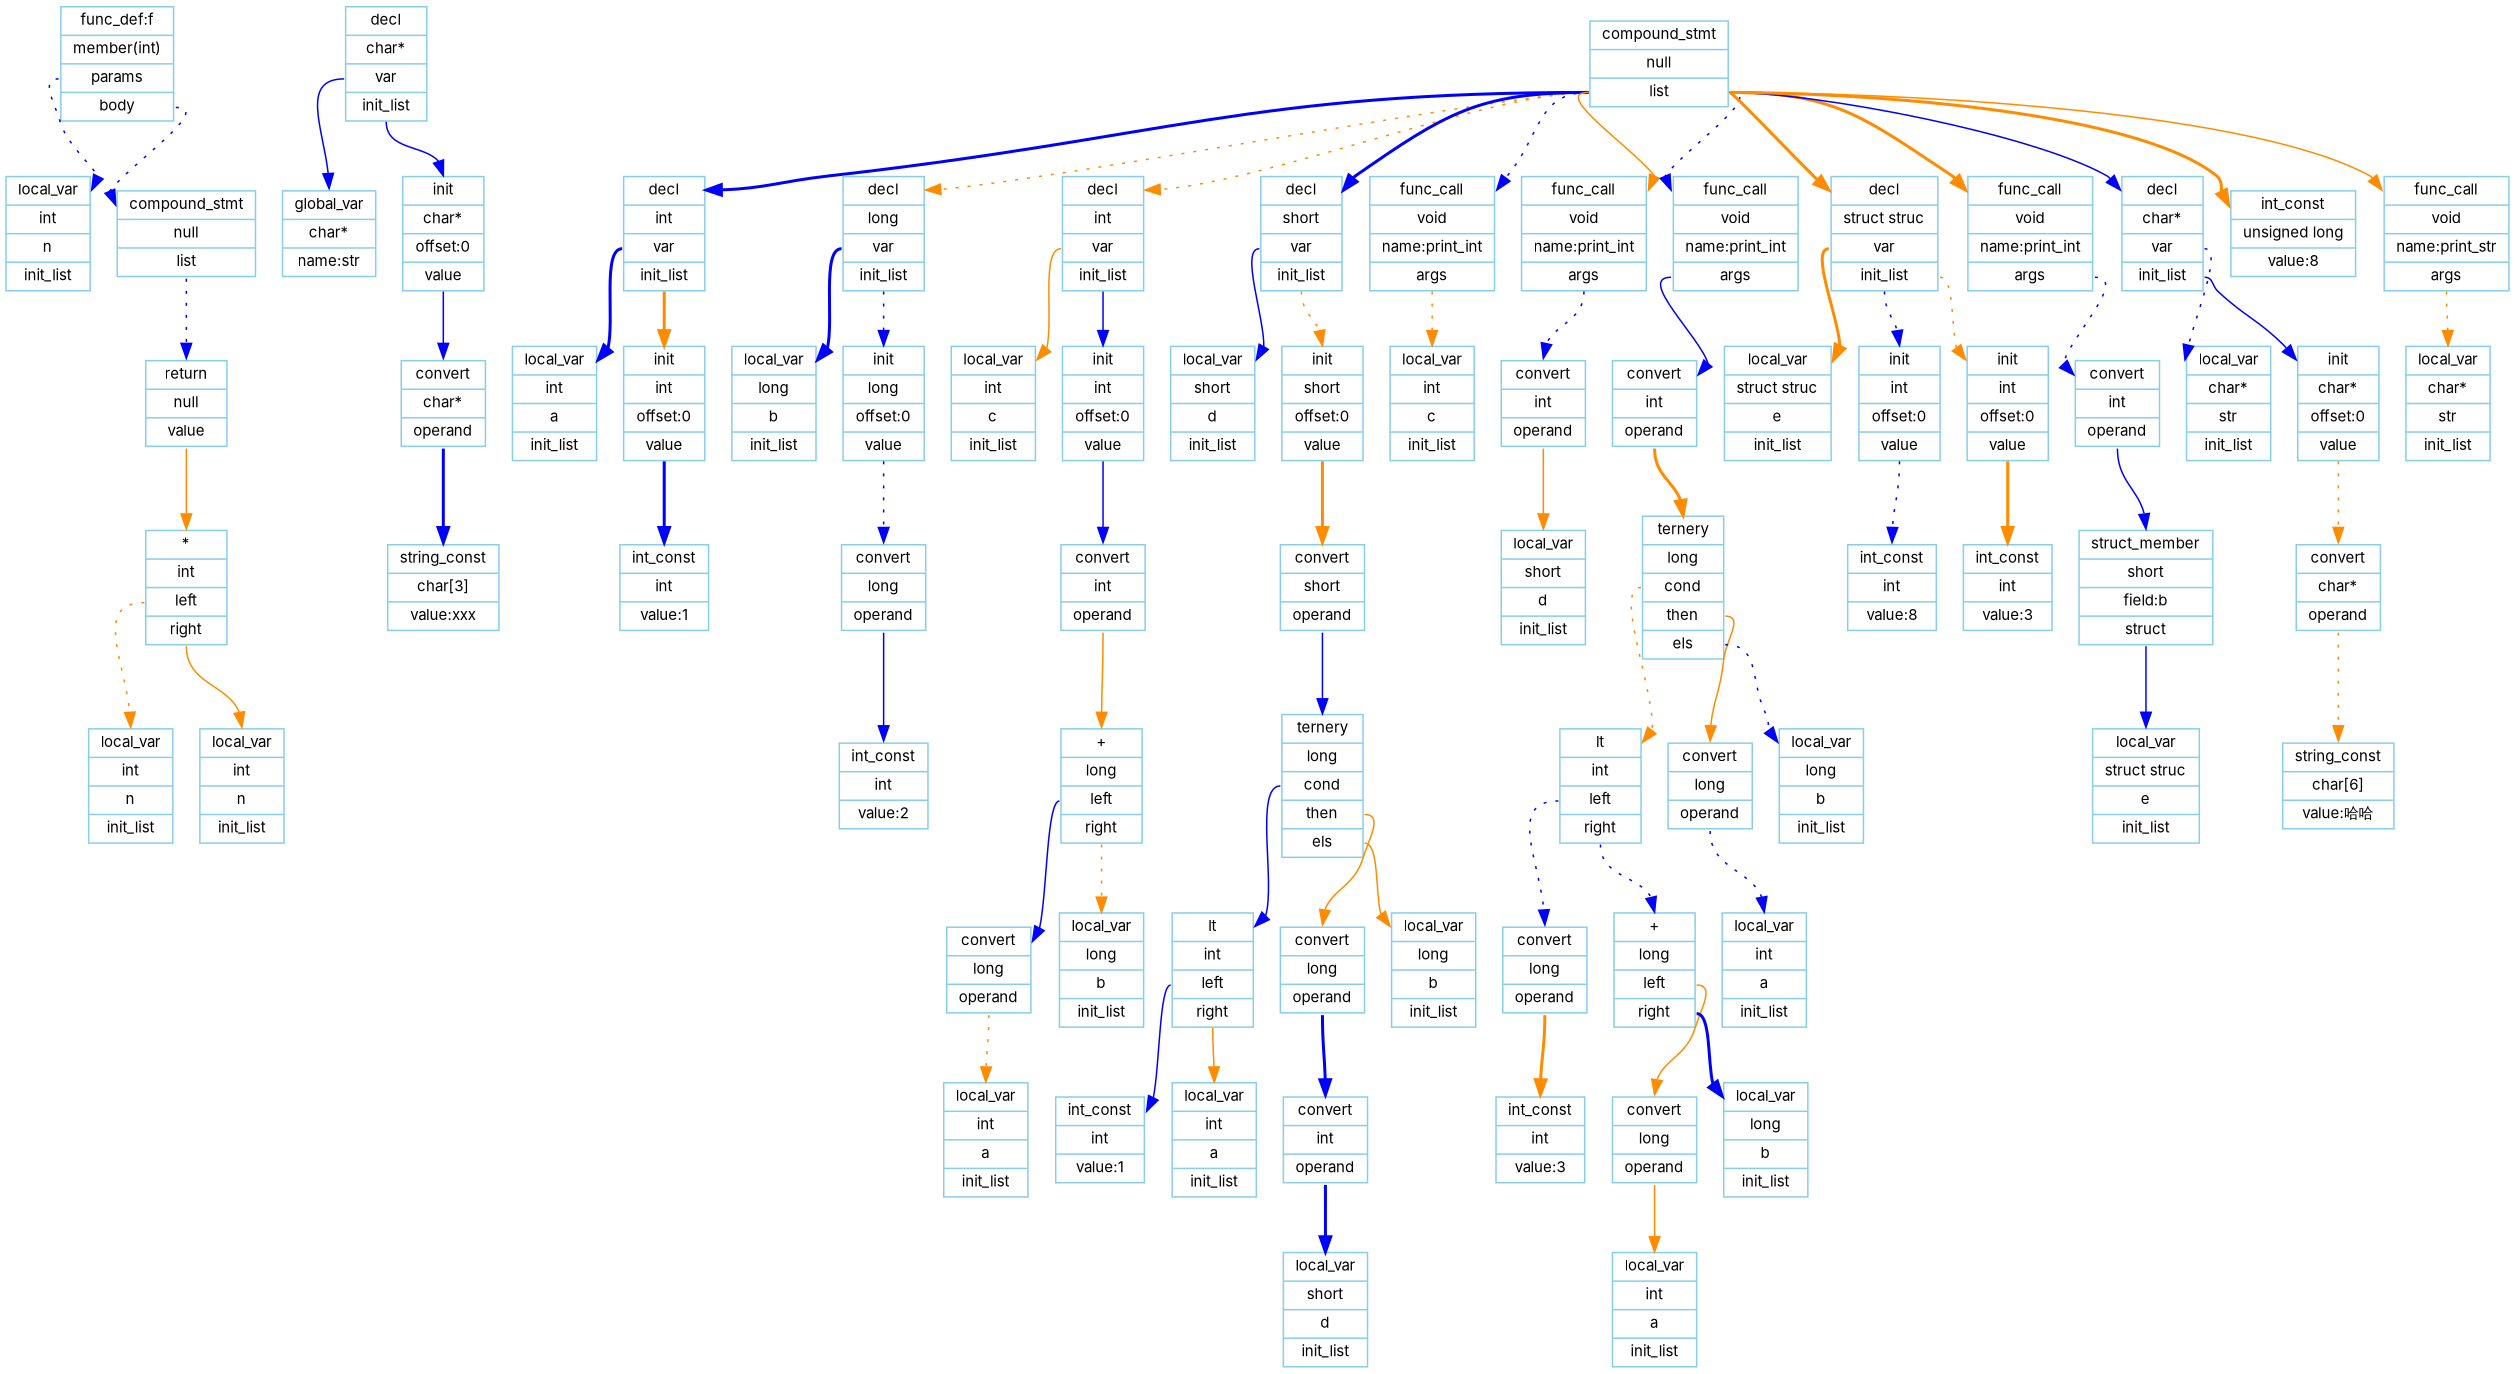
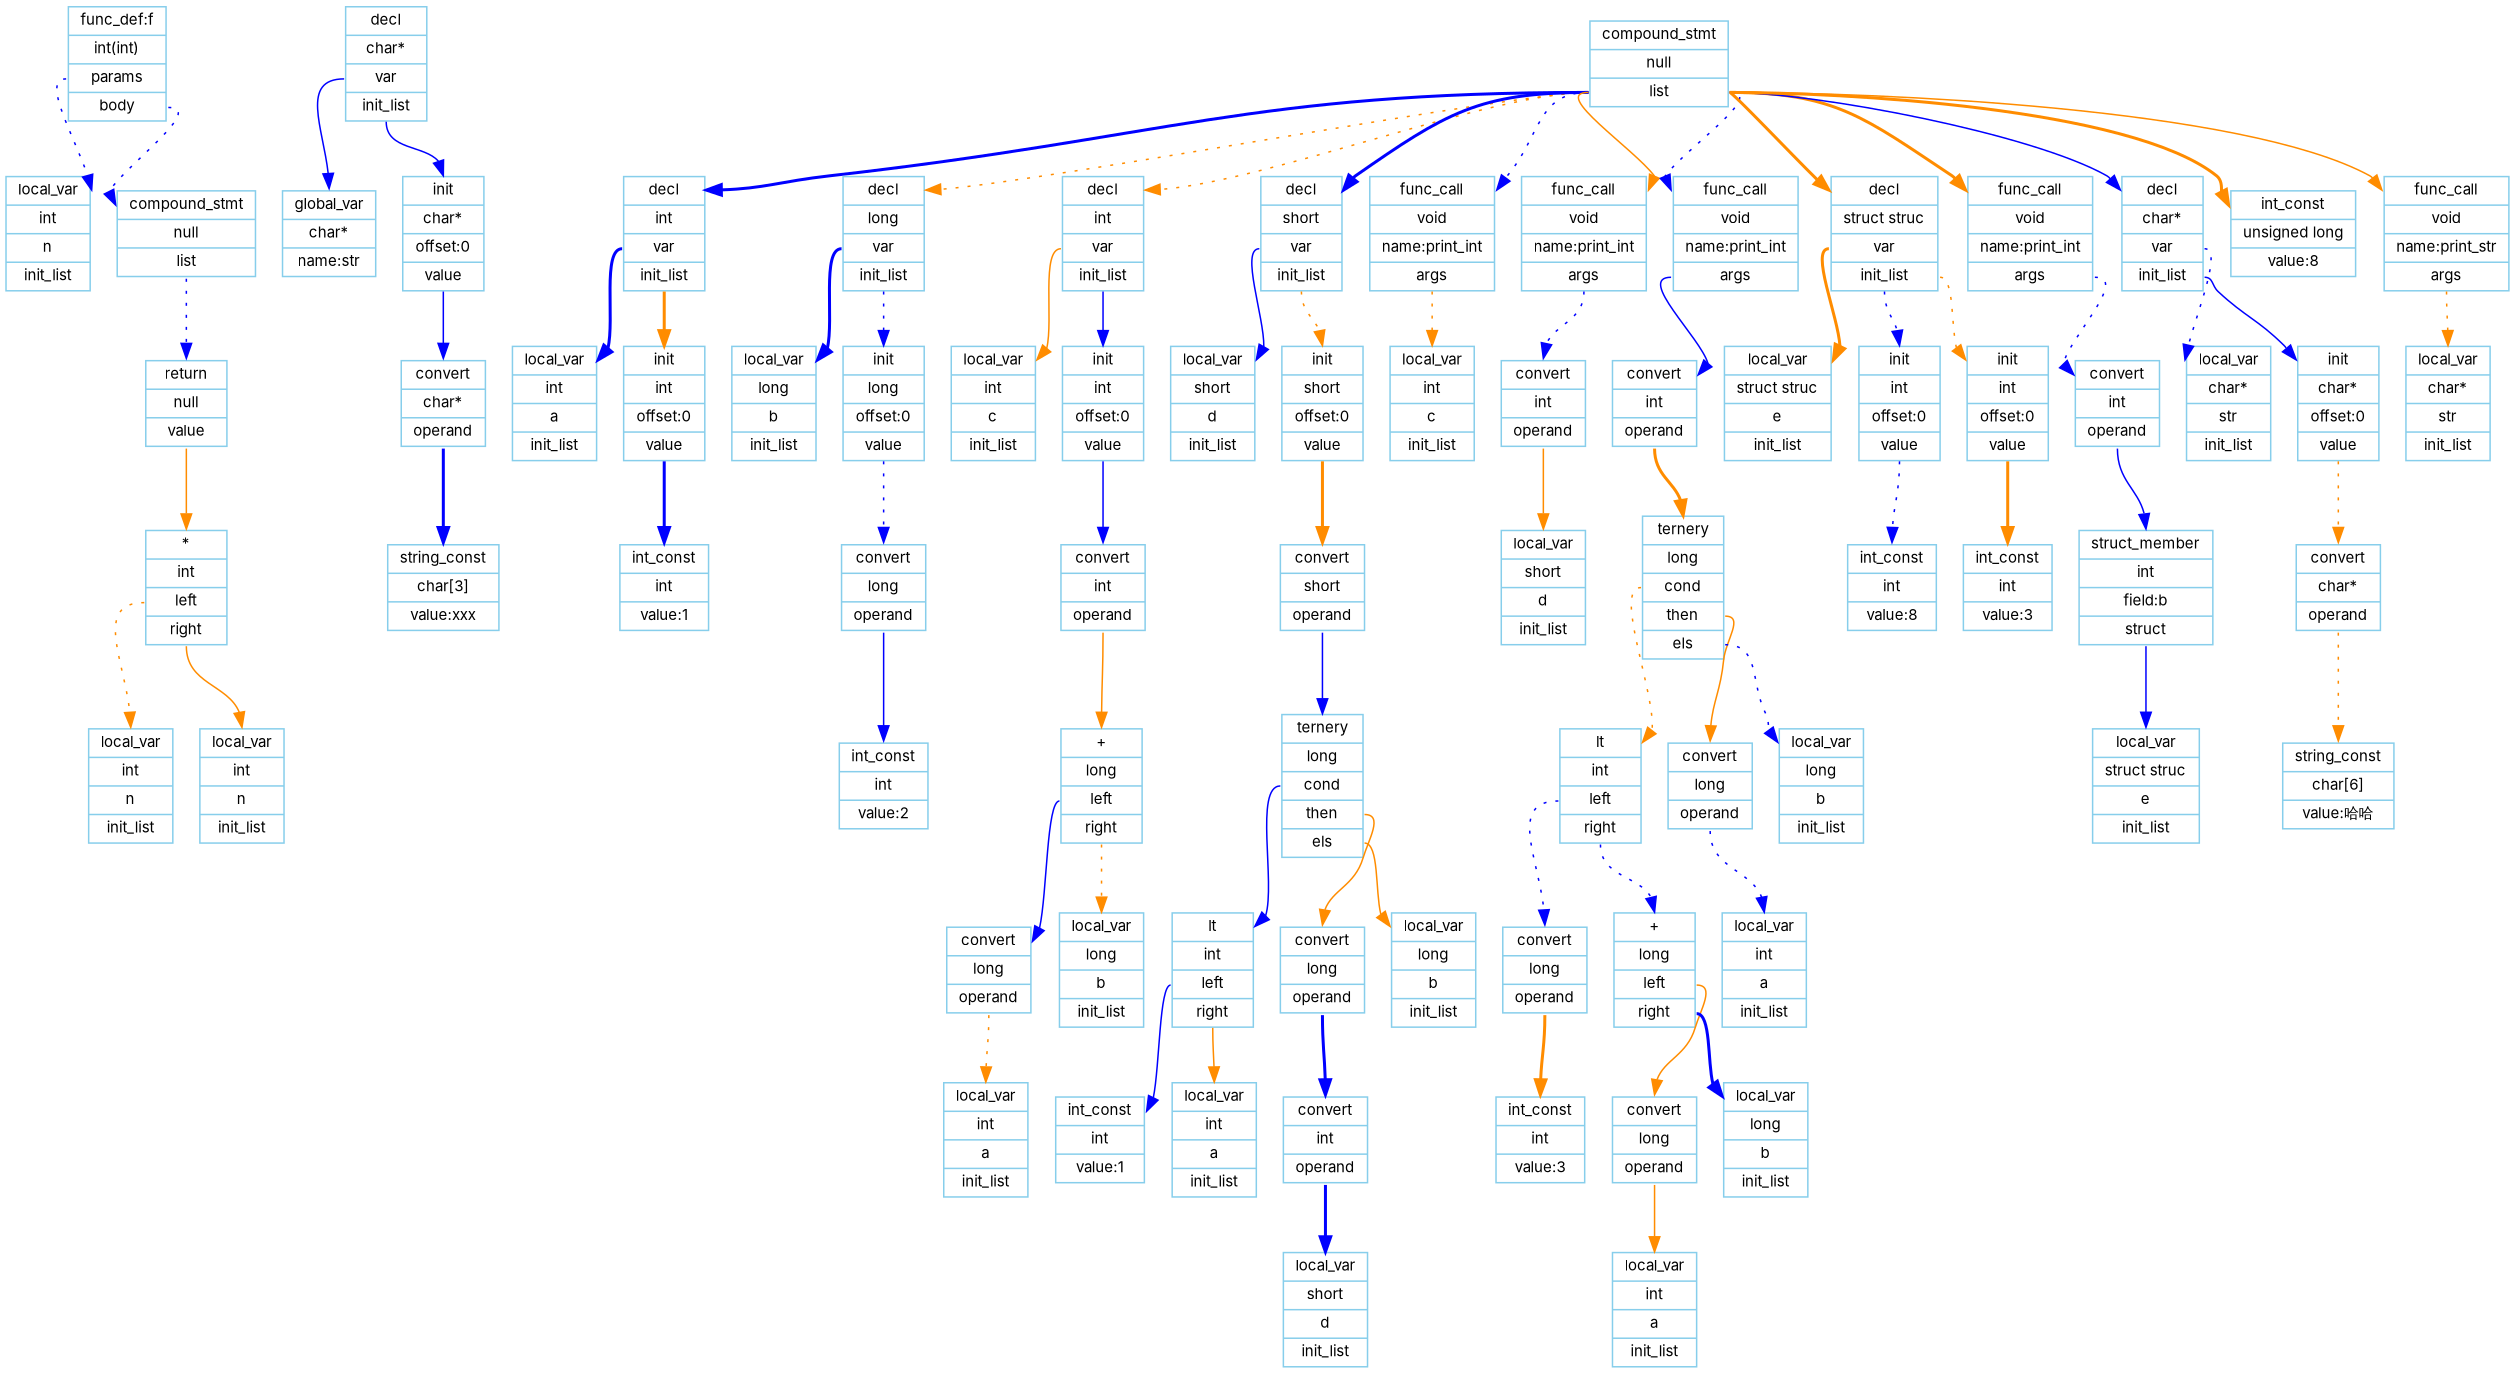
(117, 49) -> (117, 49)
(2146, 573) -> (2146, 573)
